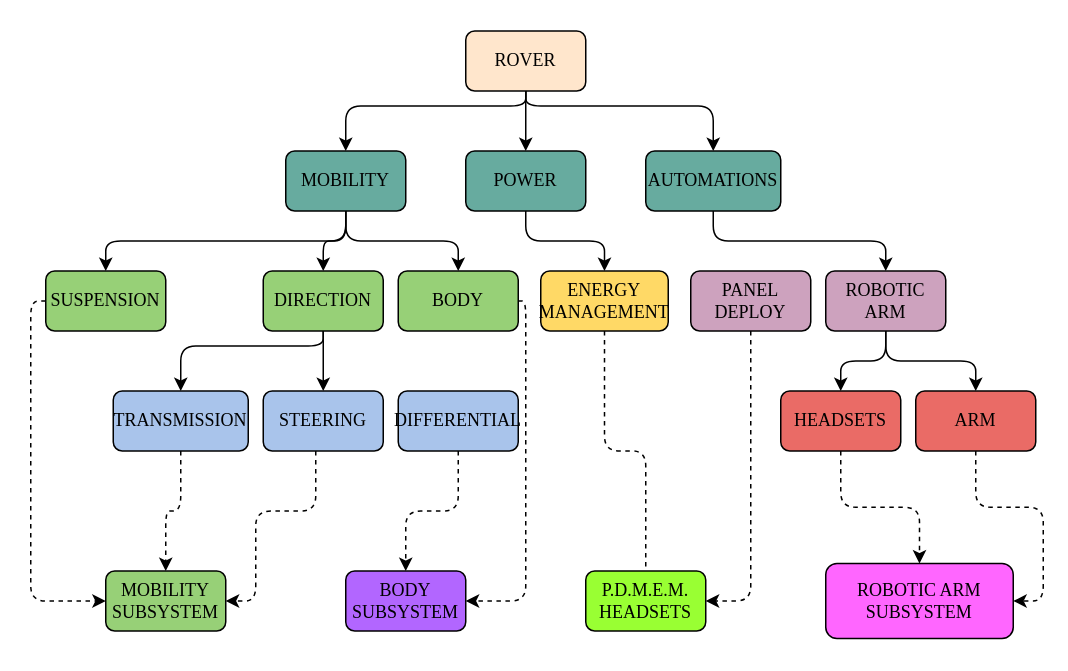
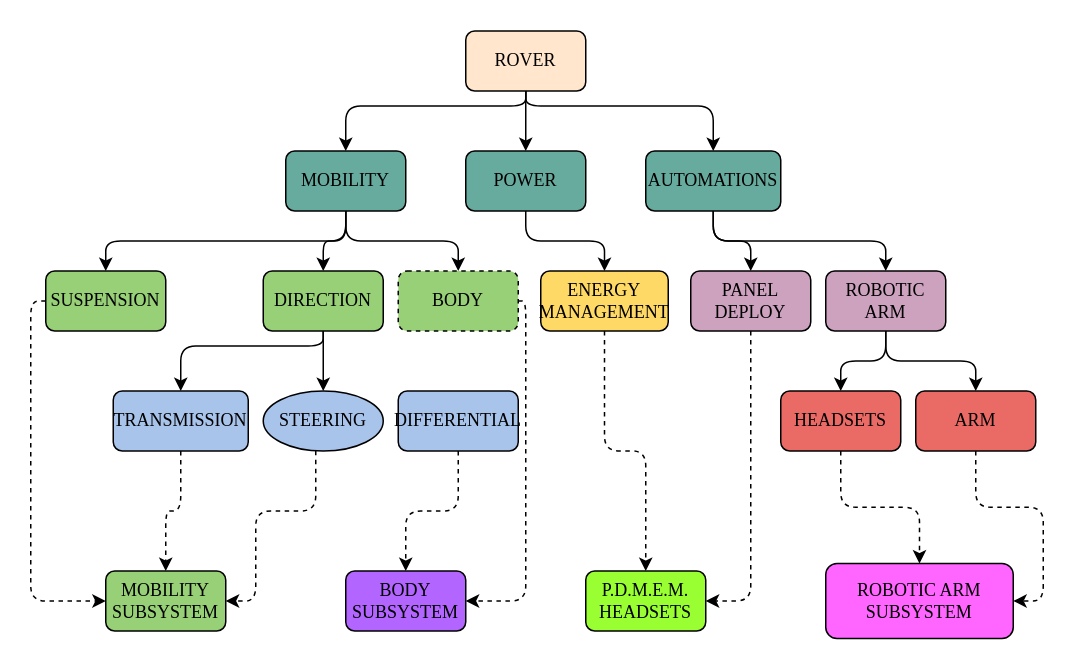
none -> (751, 253)
(458, 301) -> (458, 301)
(323, 421) -> (323, 421)
(646, 564) -> (646, 559)
